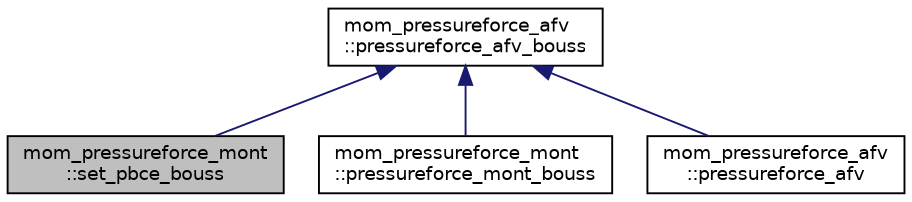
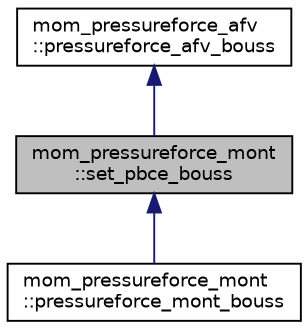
(466, 111) -> (154, 238)
(776, 165) -> none
